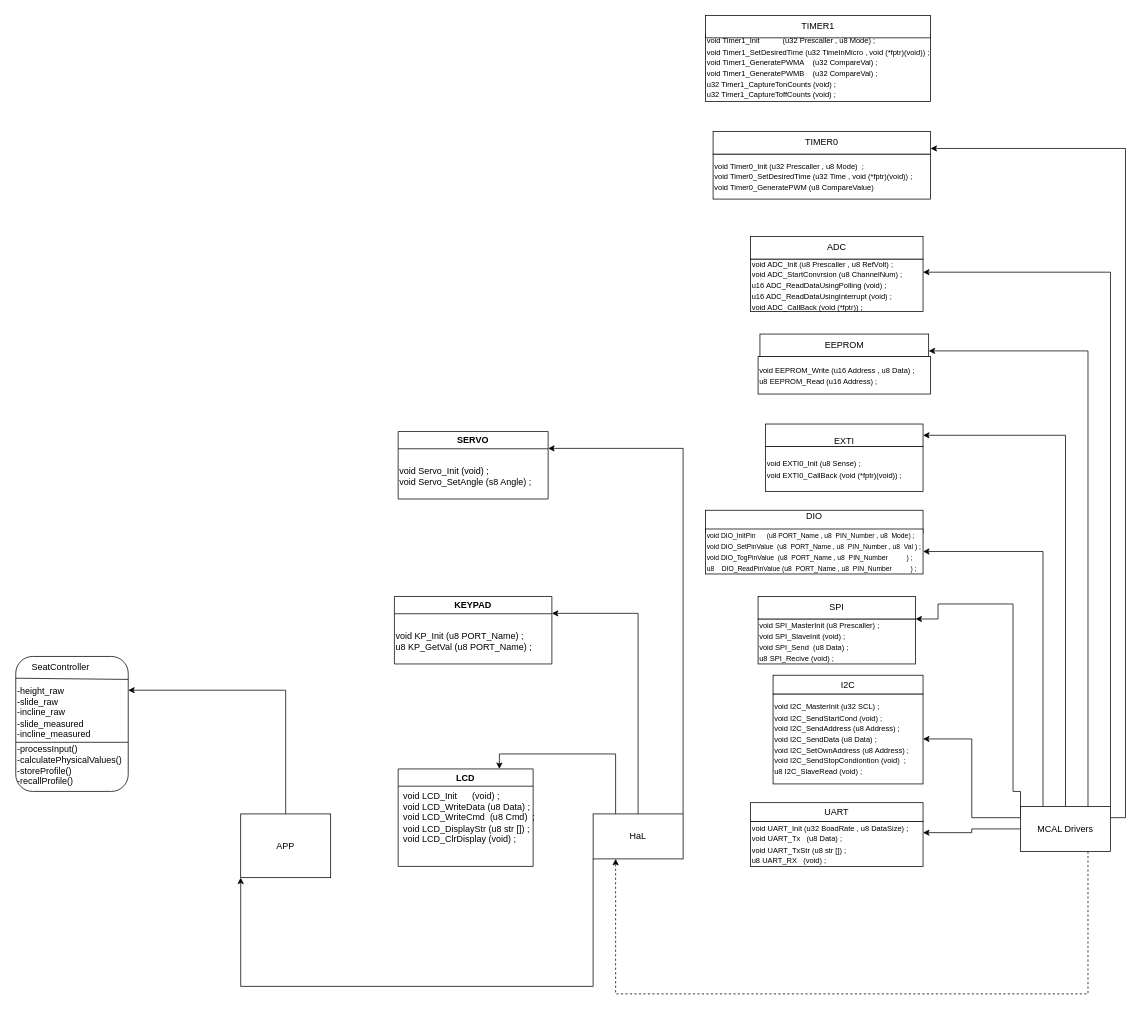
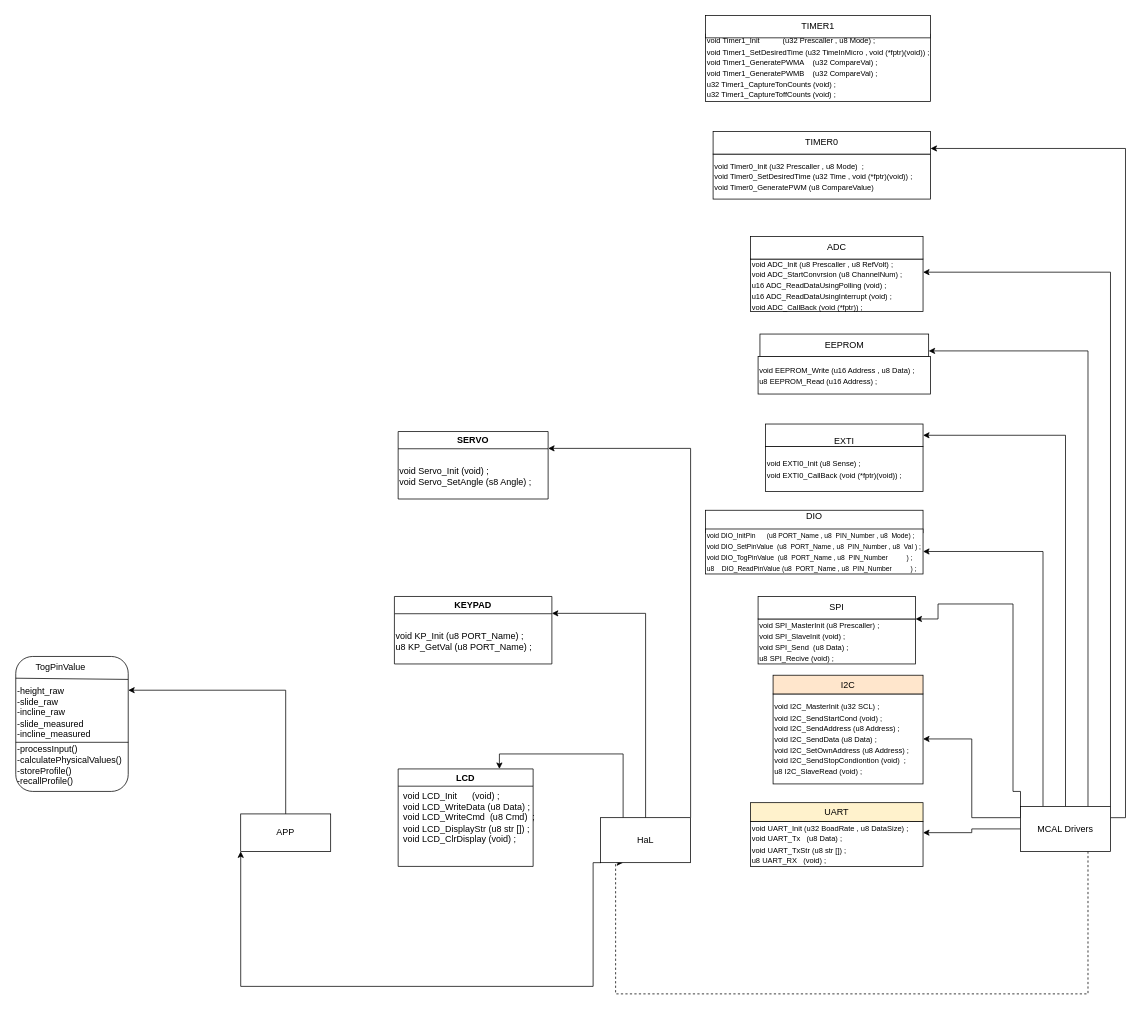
(60, 668) -> (60, 668)
(848, 685) -> (848, 685)
(837, 812) -> (837, 812)
(638, 837) -> (645, 840)
(285, 846) -> (285, 833)
